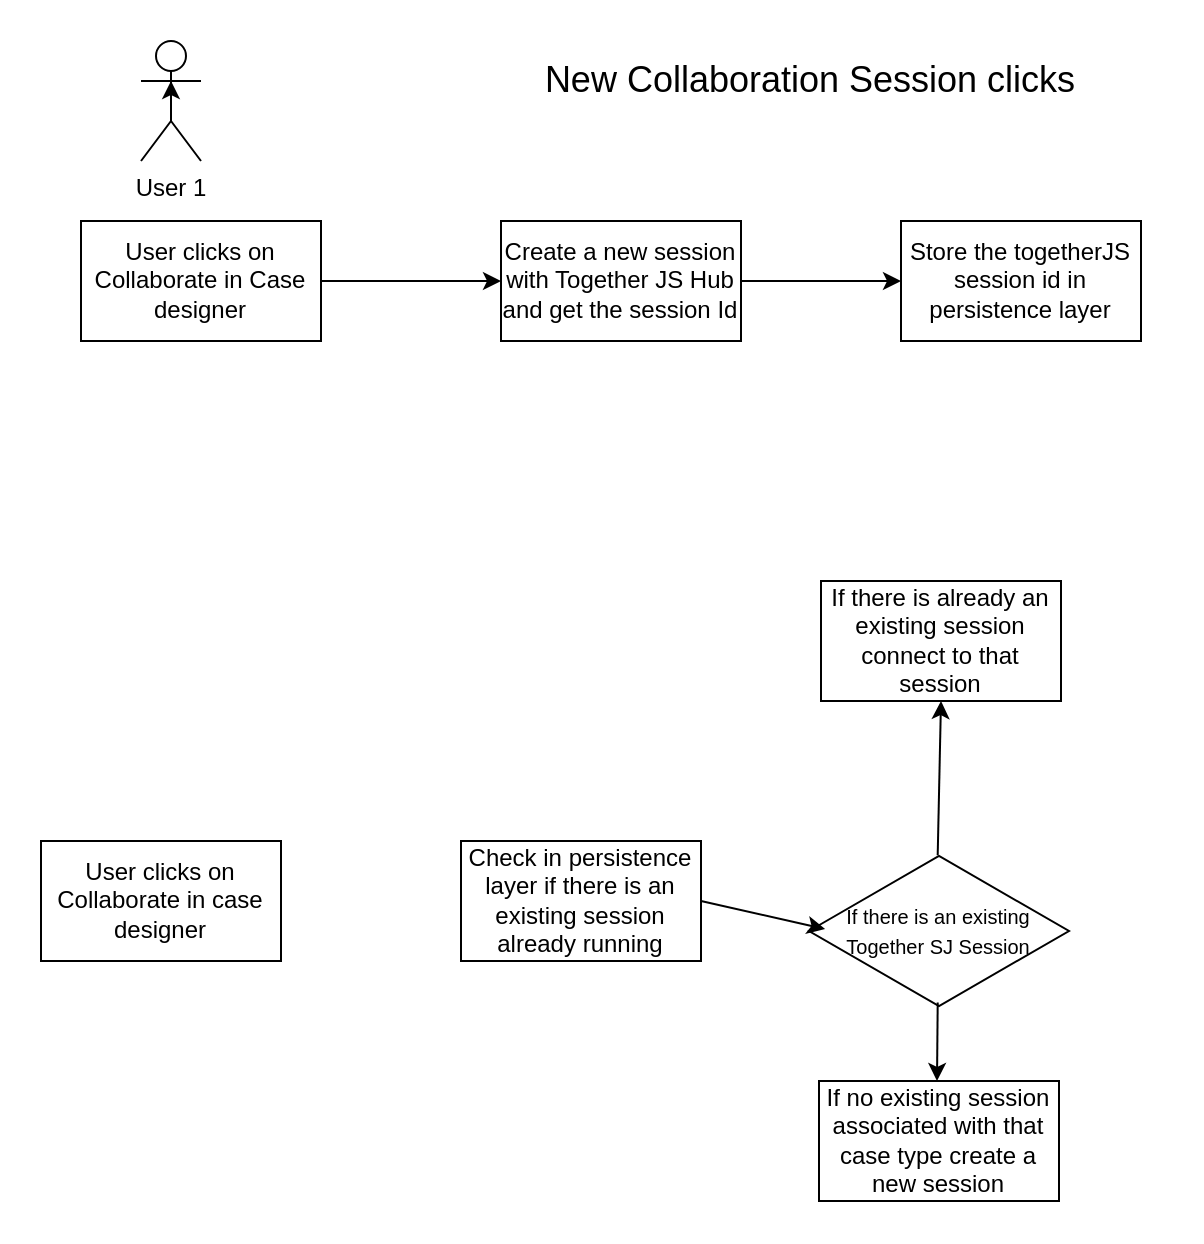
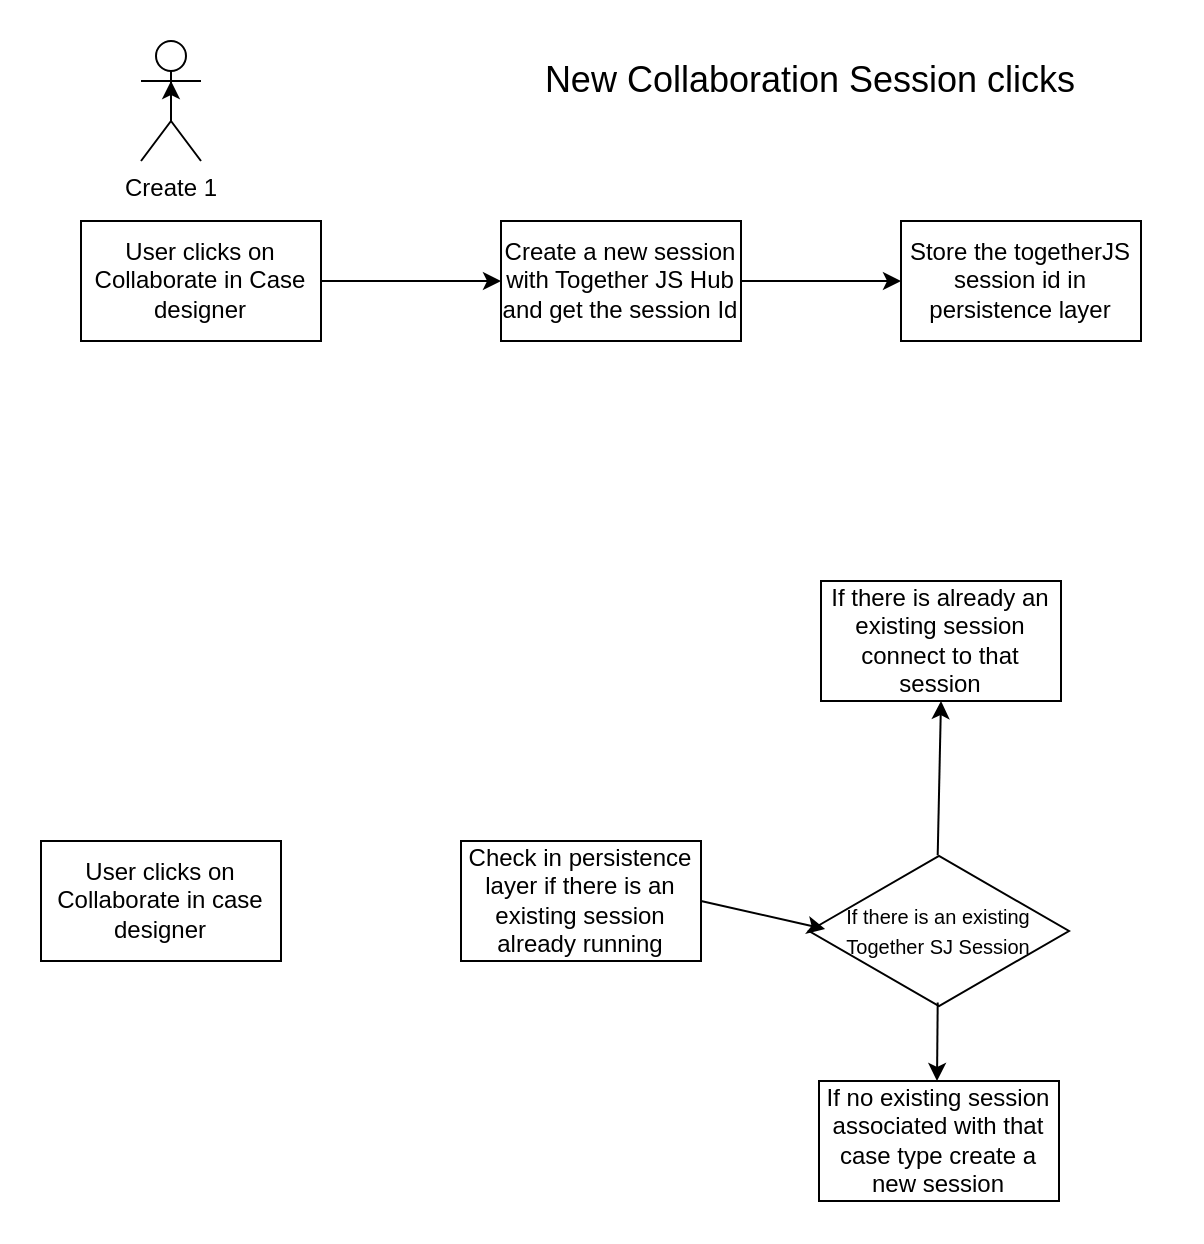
(172, 189) -> (172, 189)
